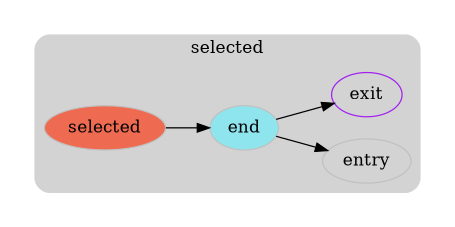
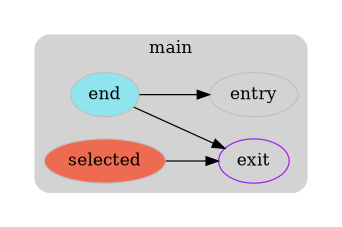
(228, 49) -> (171, 49)
(182, 128) -> (186, 161)
